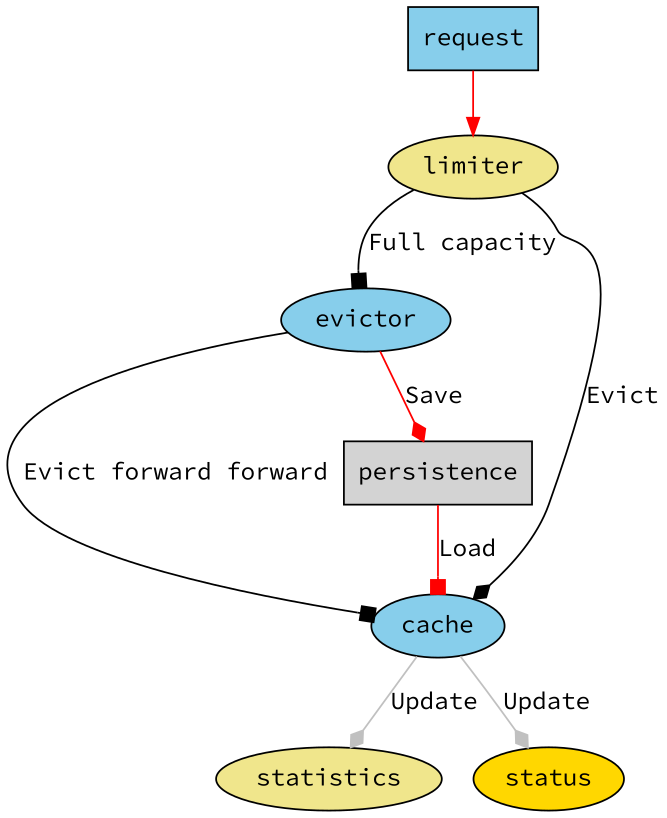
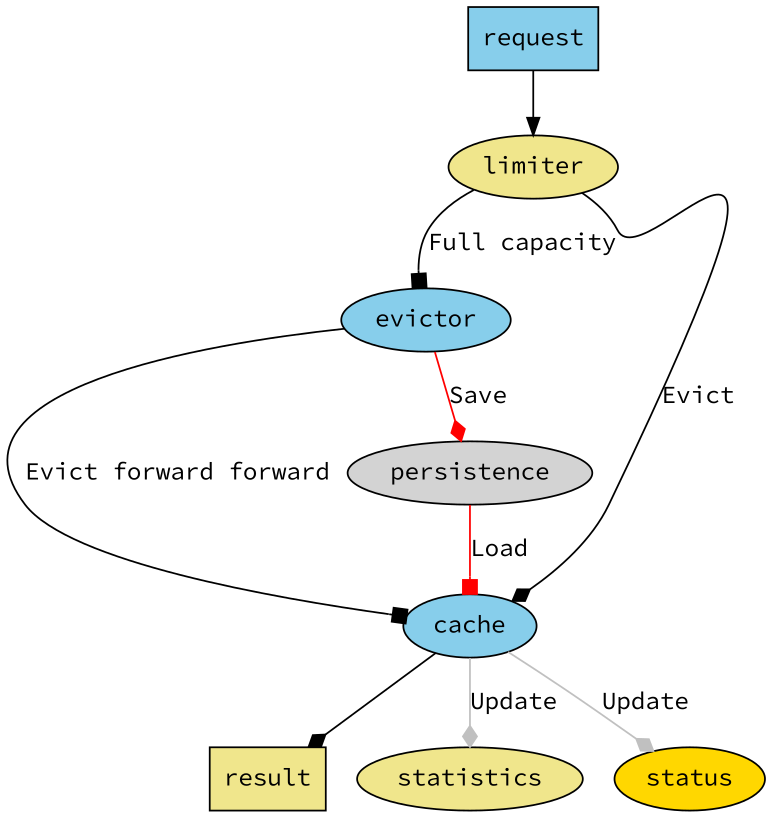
(473, 94) -> (533, 94)
(438, 473) -> (470, 473)
none -> (268, 779)
